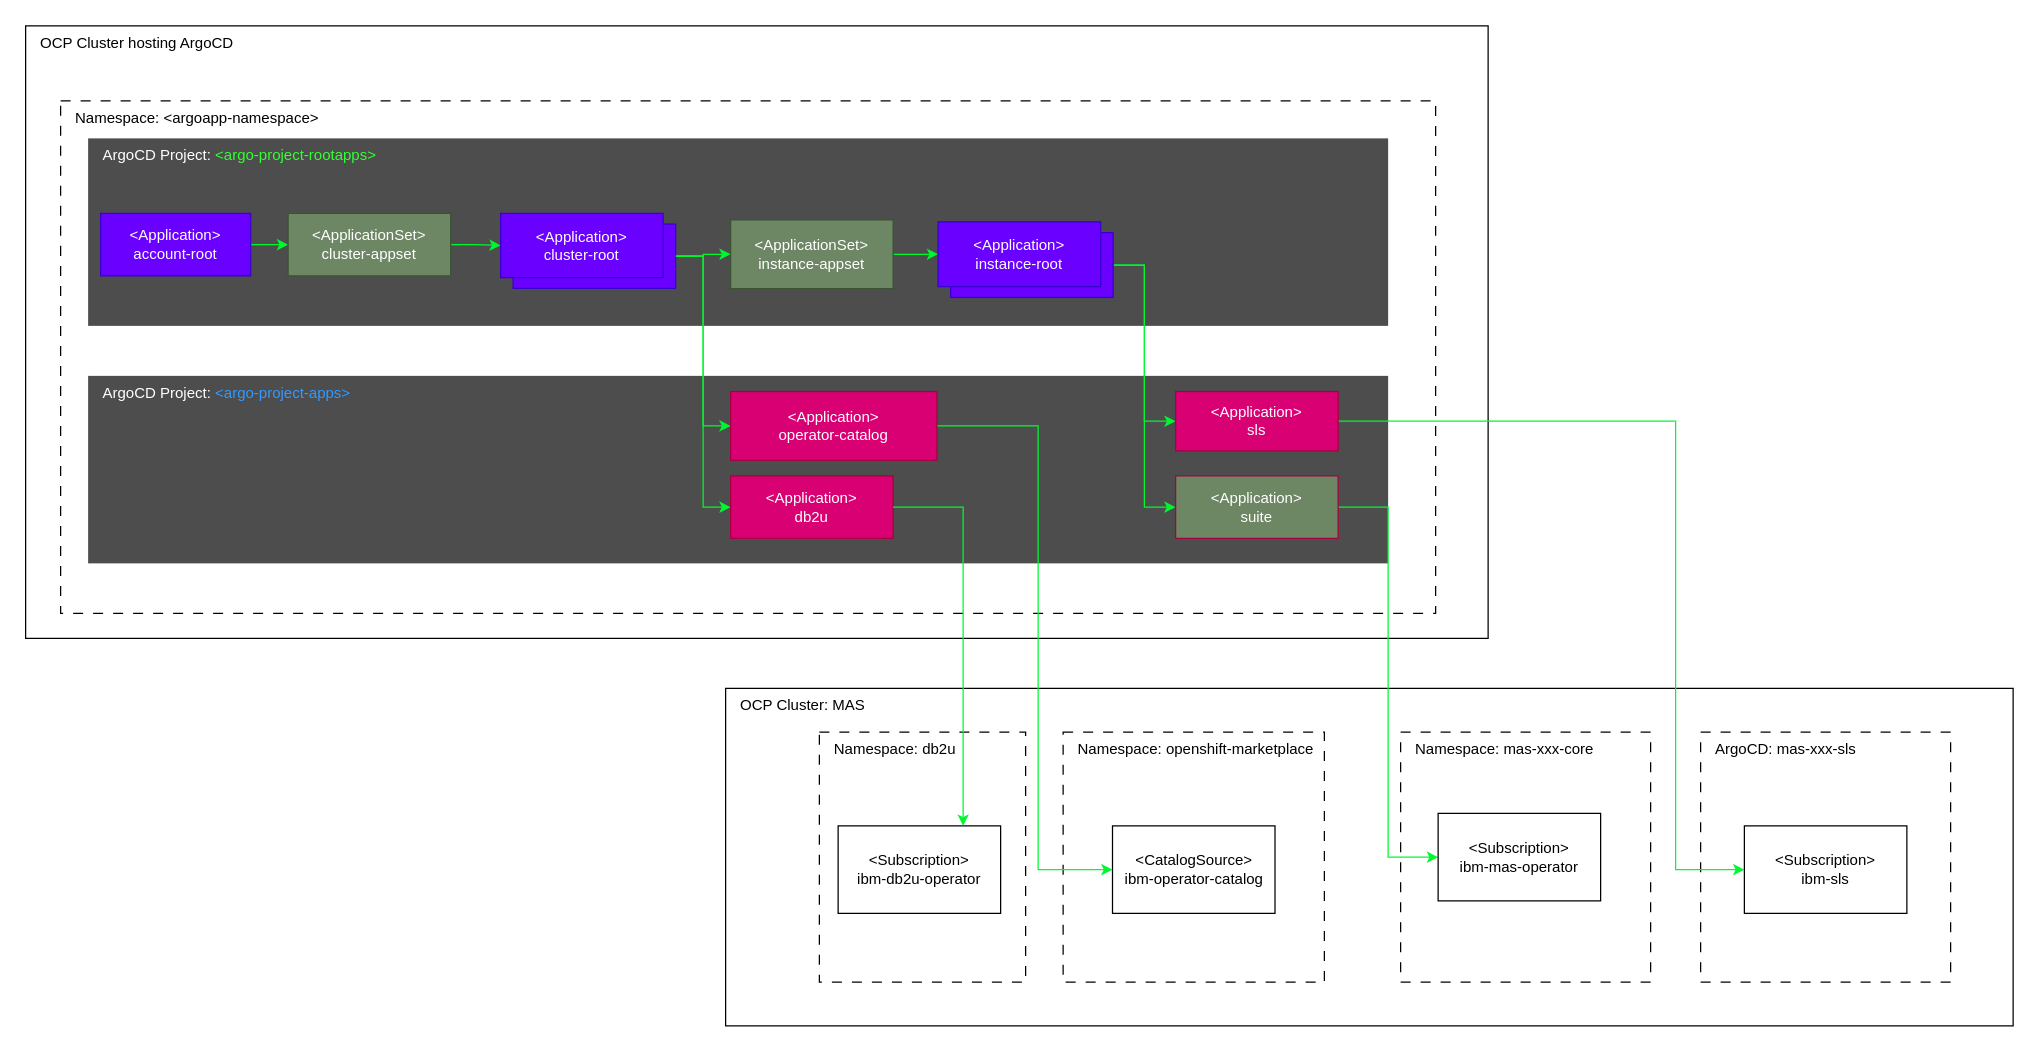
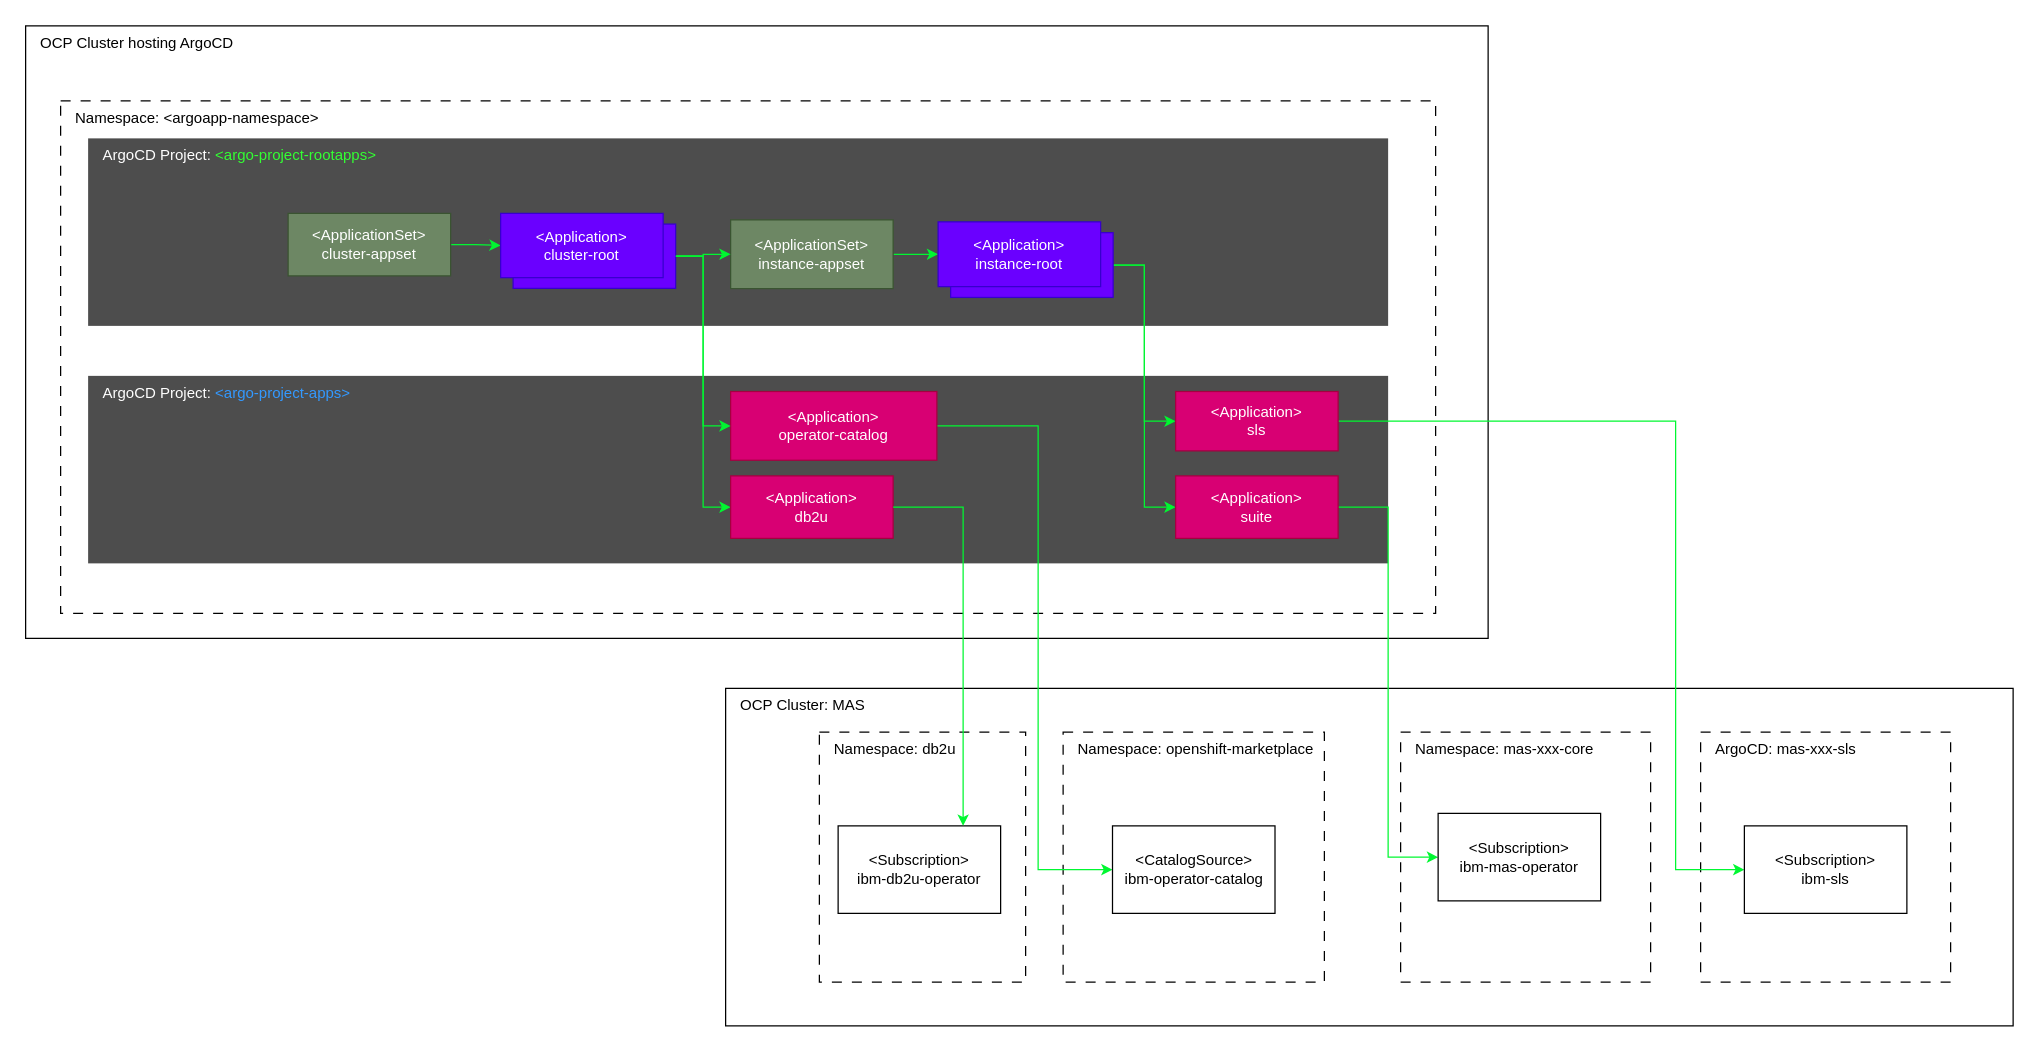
(176, 244) -> none
(265, 244) -> none
(1257, 507) -> (1257, 507)
